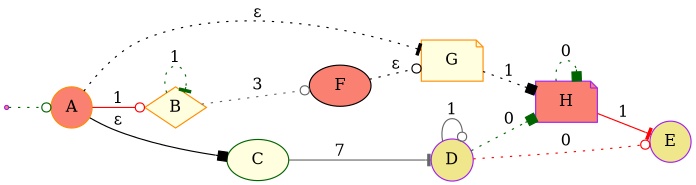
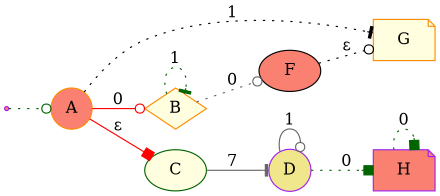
(258, 13) -> (233, 13)
(504, 79) -> none
(258, 85) -> (233, 81)
(118, 99) -> (118, 100)
(151, 142) -> (116, 135)
(671, 142) -> none
